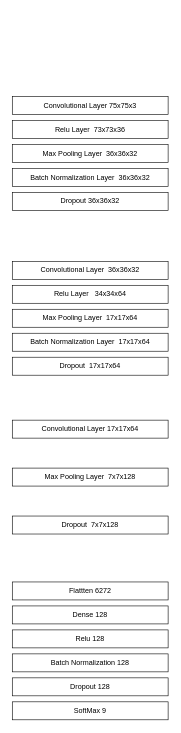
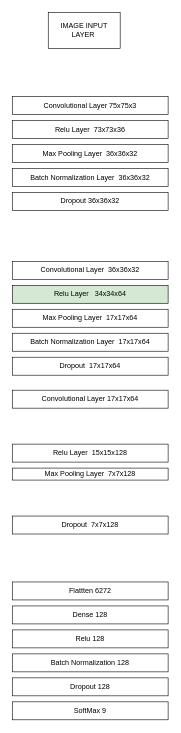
none -> (84, 30)
(90, 294) -> (90, 294)
(90, 429) -> (90, 399)
none -> (90, 453)
(90, 477) -> (90, 474)
